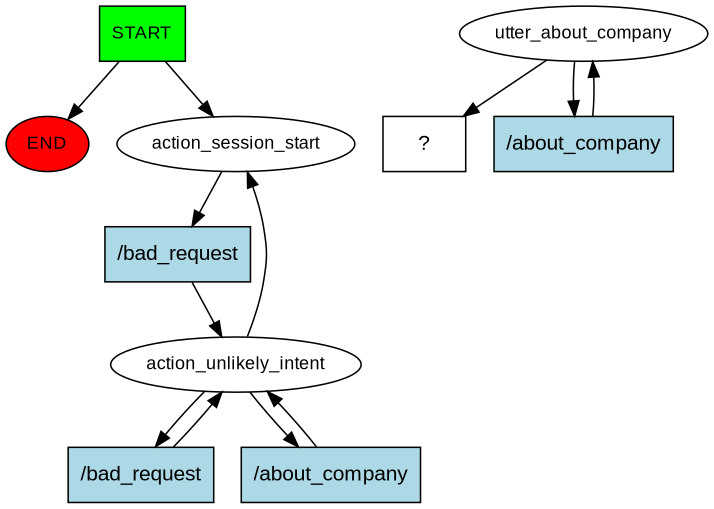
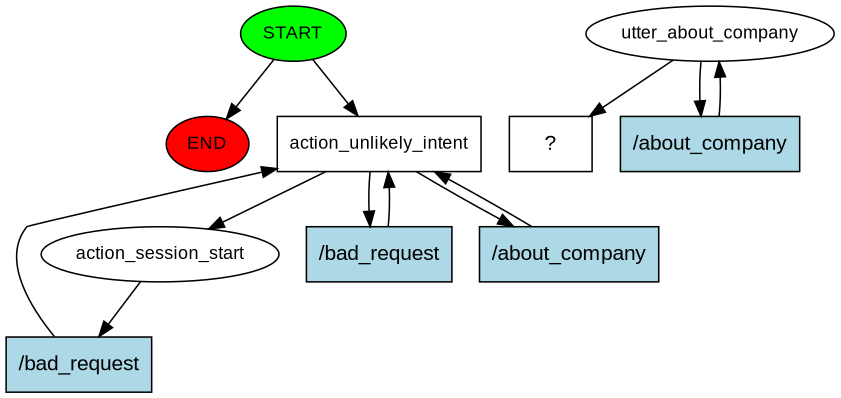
(142, 34) -> (293, 34)
(184, 83) -> (330, 82)
(236, 365) -> (379, 144)
